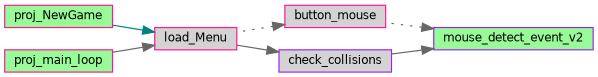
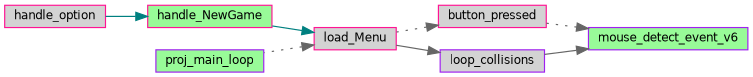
none -> (55, 16)
(59, 16) -> (210, 16)
(335, 16) -> (492, 16)
(513, 39) -> (668, 39)
(128, 50) -> (283, 50)
(59, 61) -> (210, 61)
(335, 61) -> (492, 61)
